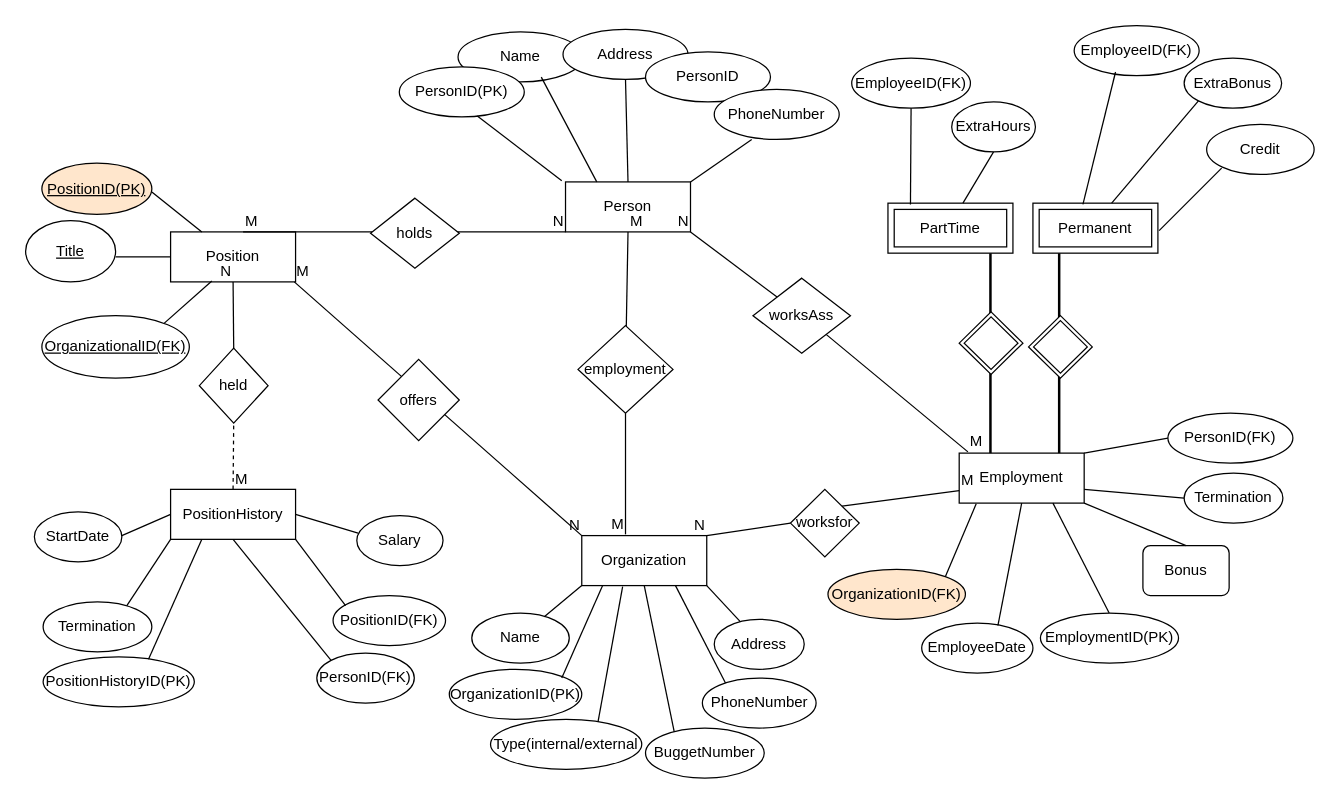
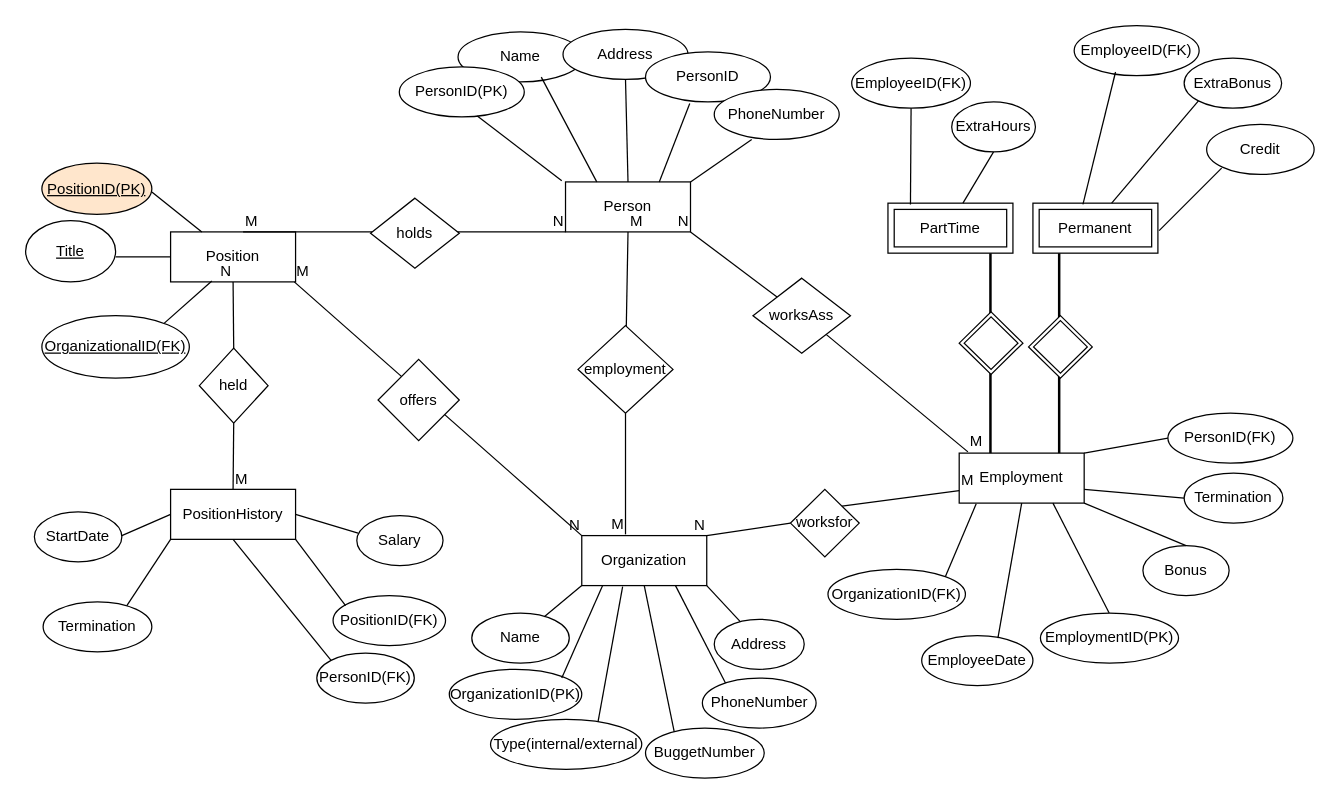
none -> (675, 143)
(233, 455) -> (233, 455)
(1186, 571) -> (1186, 571)
(897, 594) -> (897, 594)
(175, 600) -> none
(978, 648) -> (978, 661)
(119, 682) -> none
